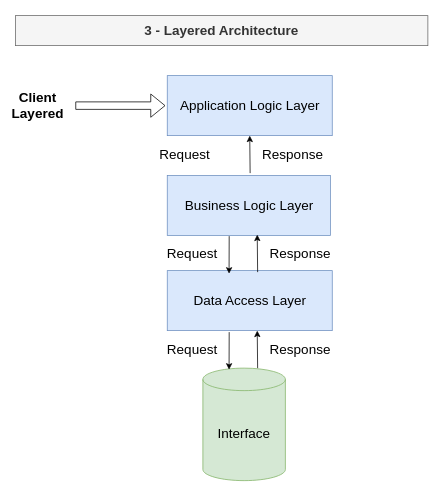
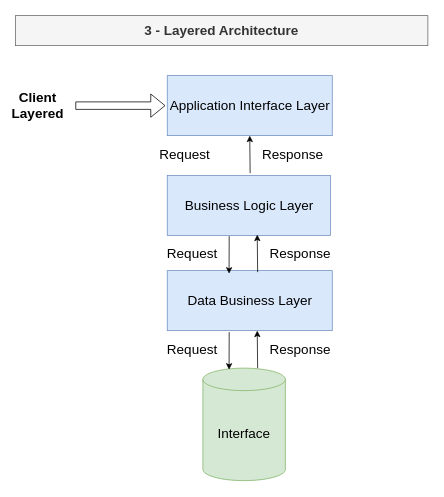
(250, 105) -> (250, 105)
(250, 300) -> (250, 300)
